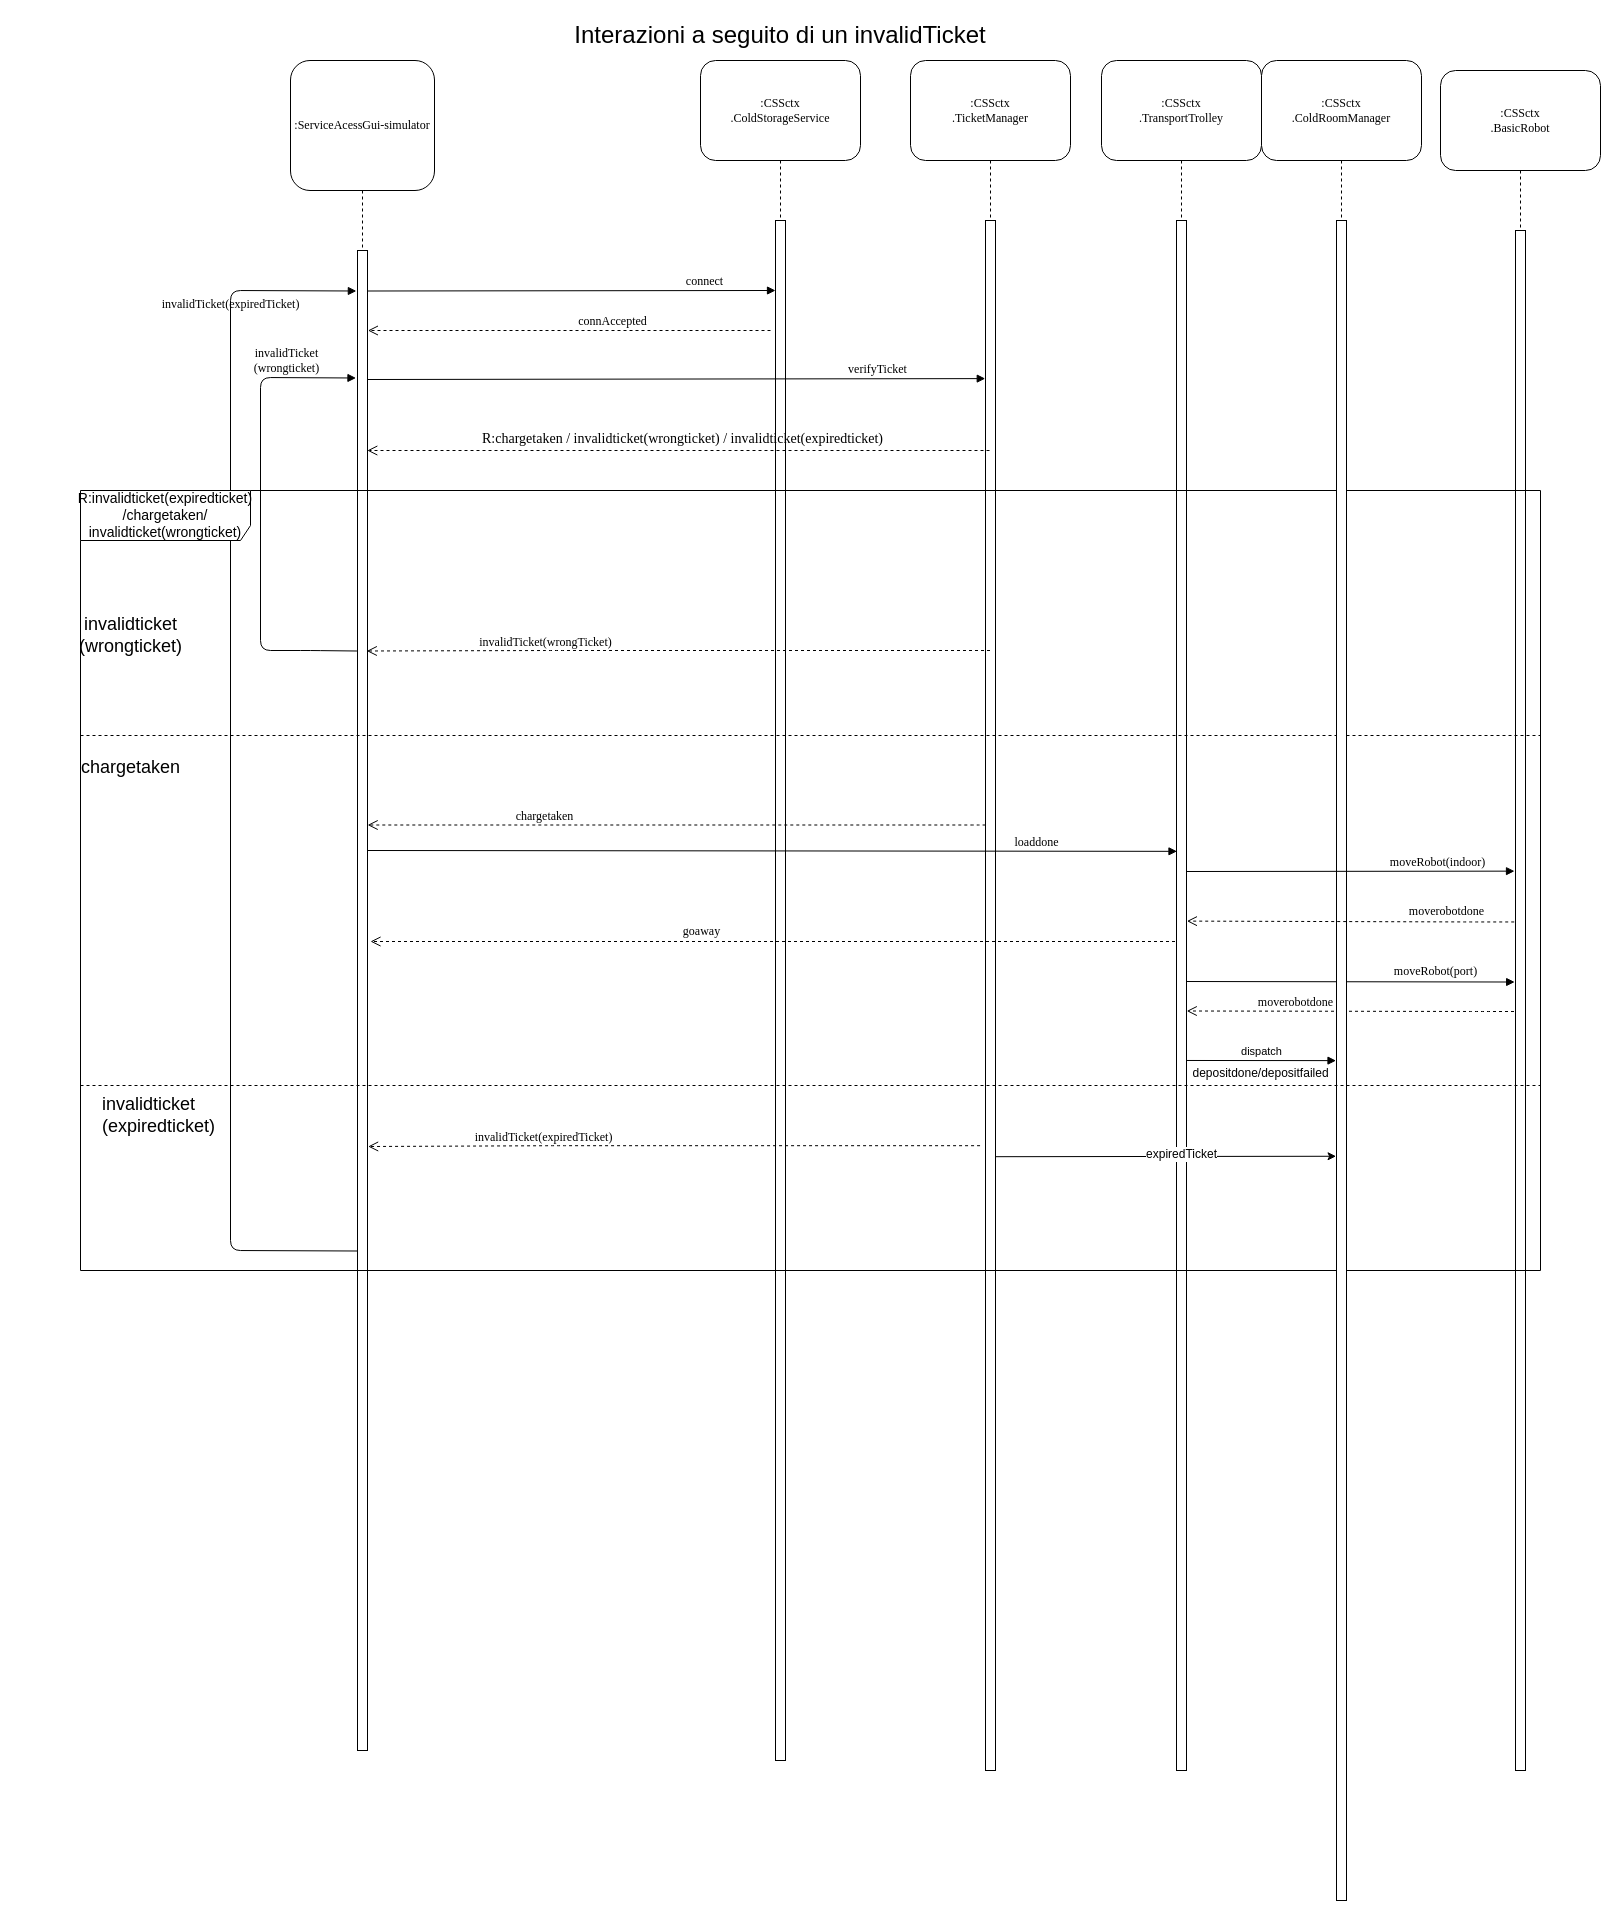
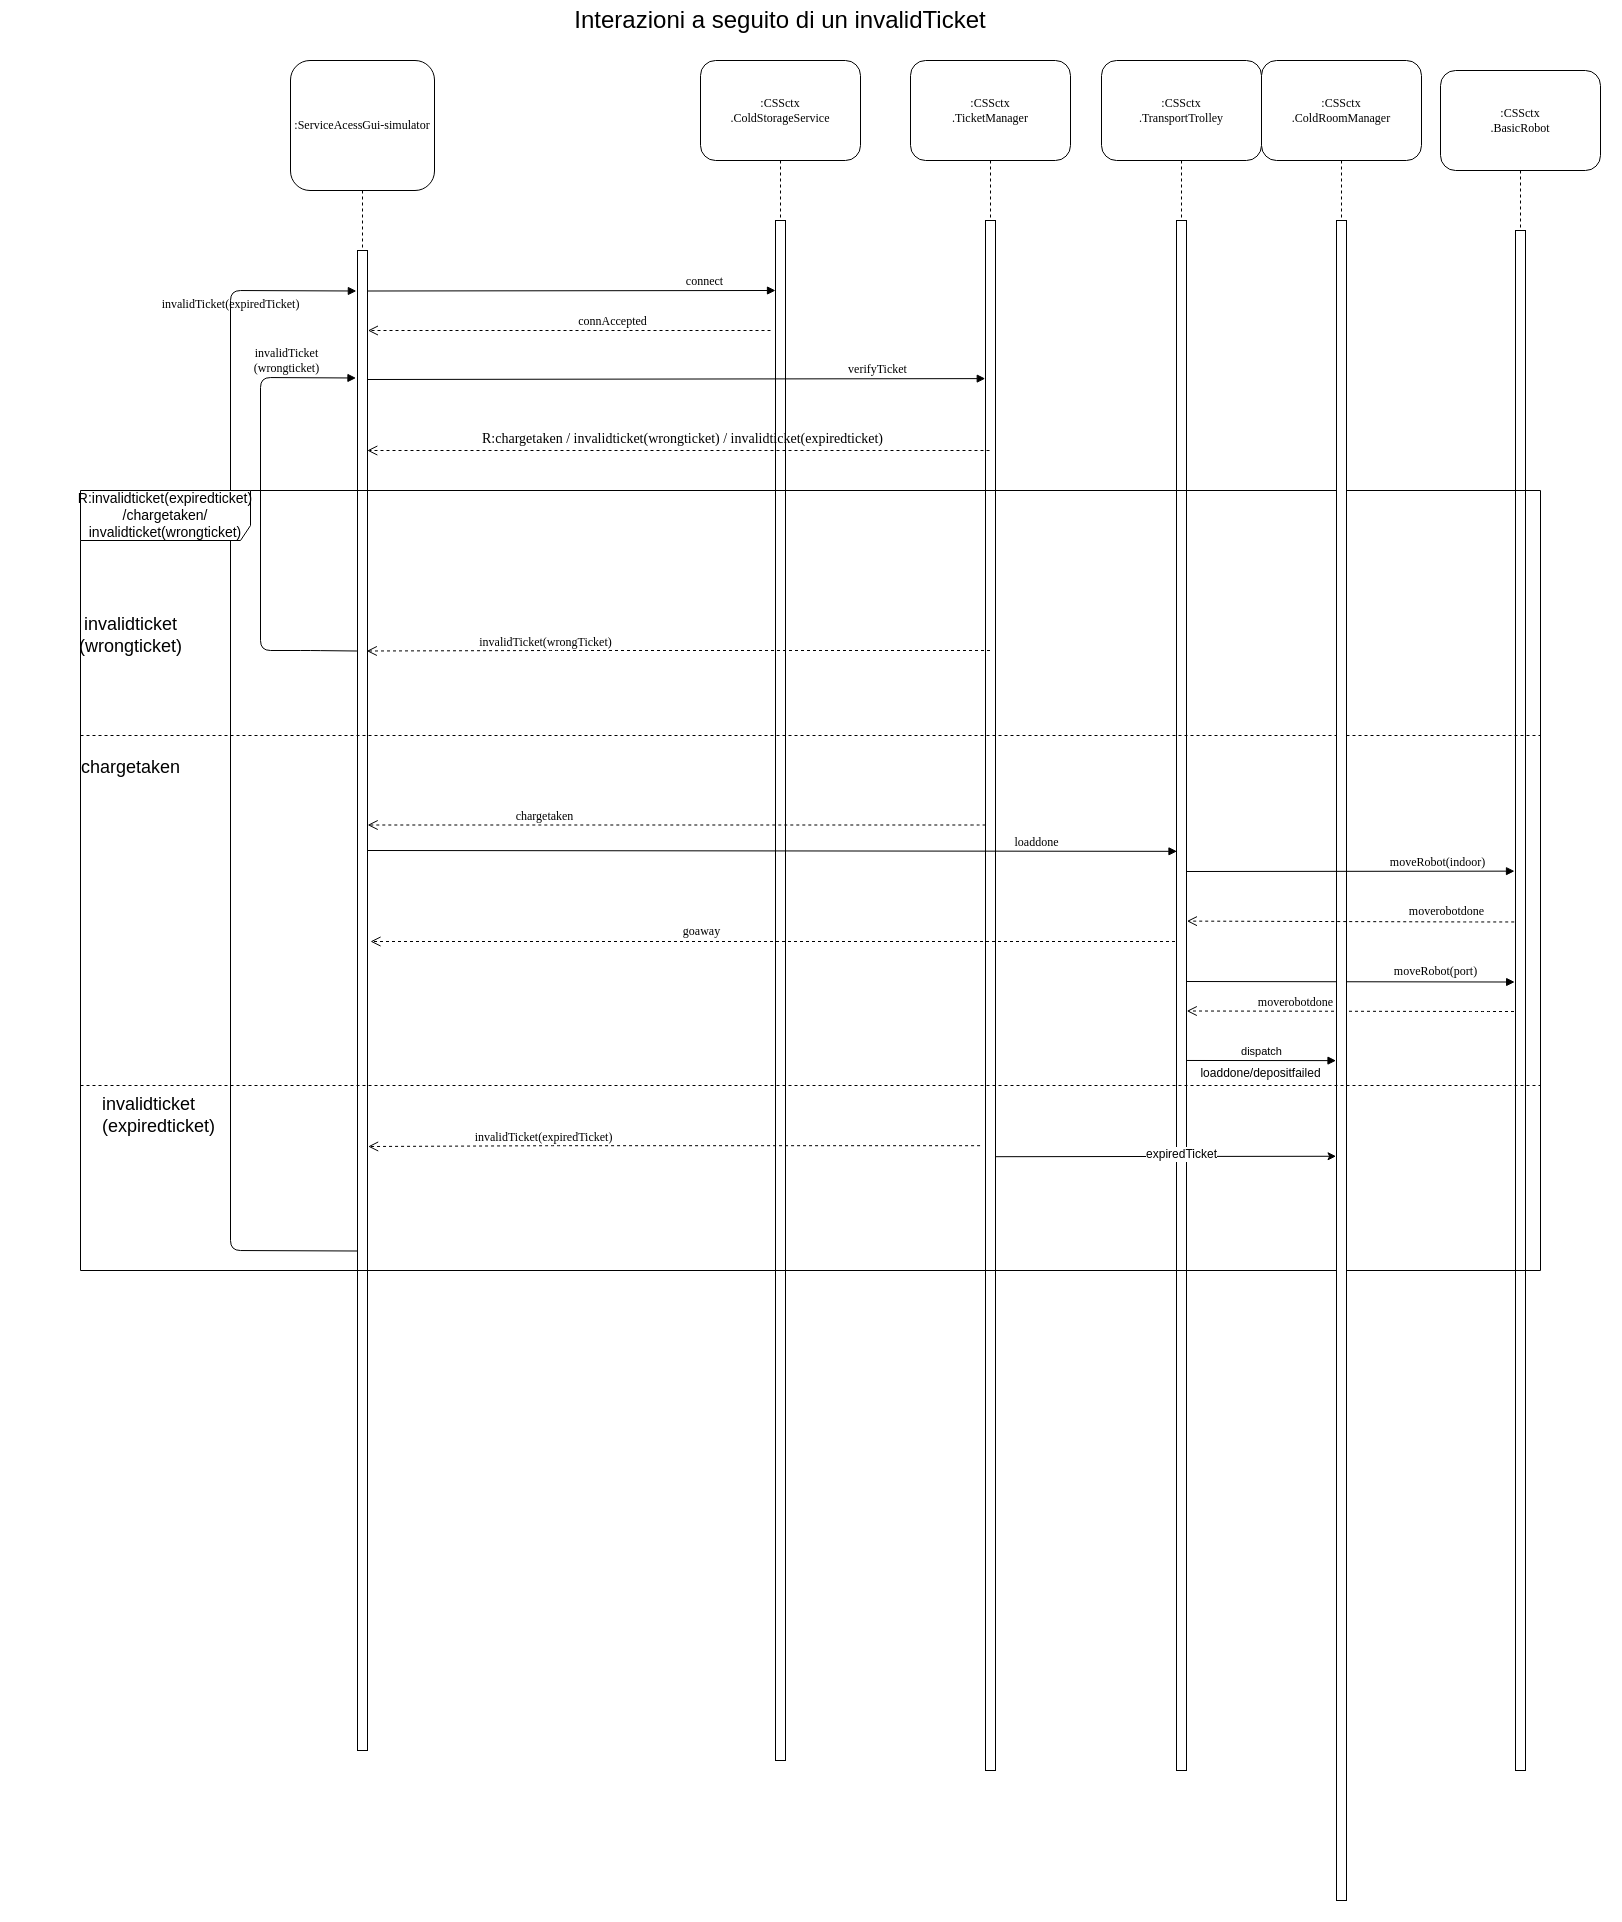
(781, 36) -> (781, 21)
(1261, 1074) -> (1261, 1074)
